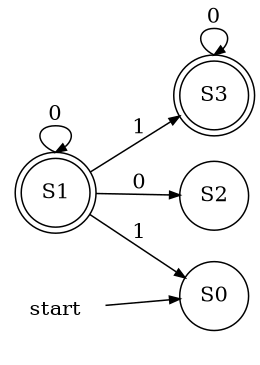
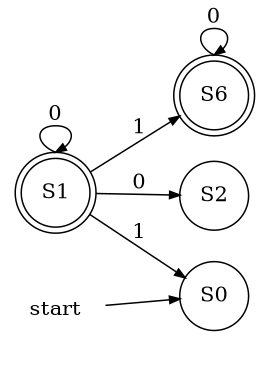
(214, 95) -> (214, 95)
